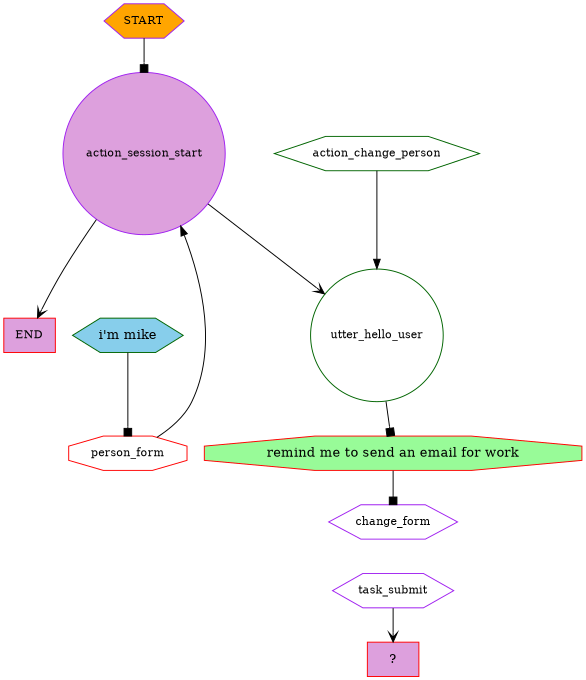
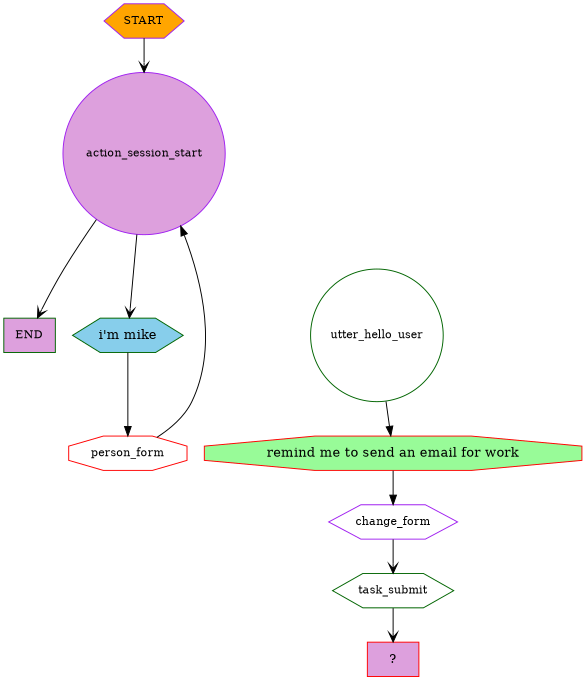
(144, 50) -> (144, 50)
(377, 154) -> none
(262, 246) -> (134, 271)
(30, 335) -> (30, 335)
(128, 390) -> (128, 390)
(388, 414) -> (388, 414)
(393, 483) -> (393, 483)
none -> (393, 552)
(393, 591) -> (393, 591)
